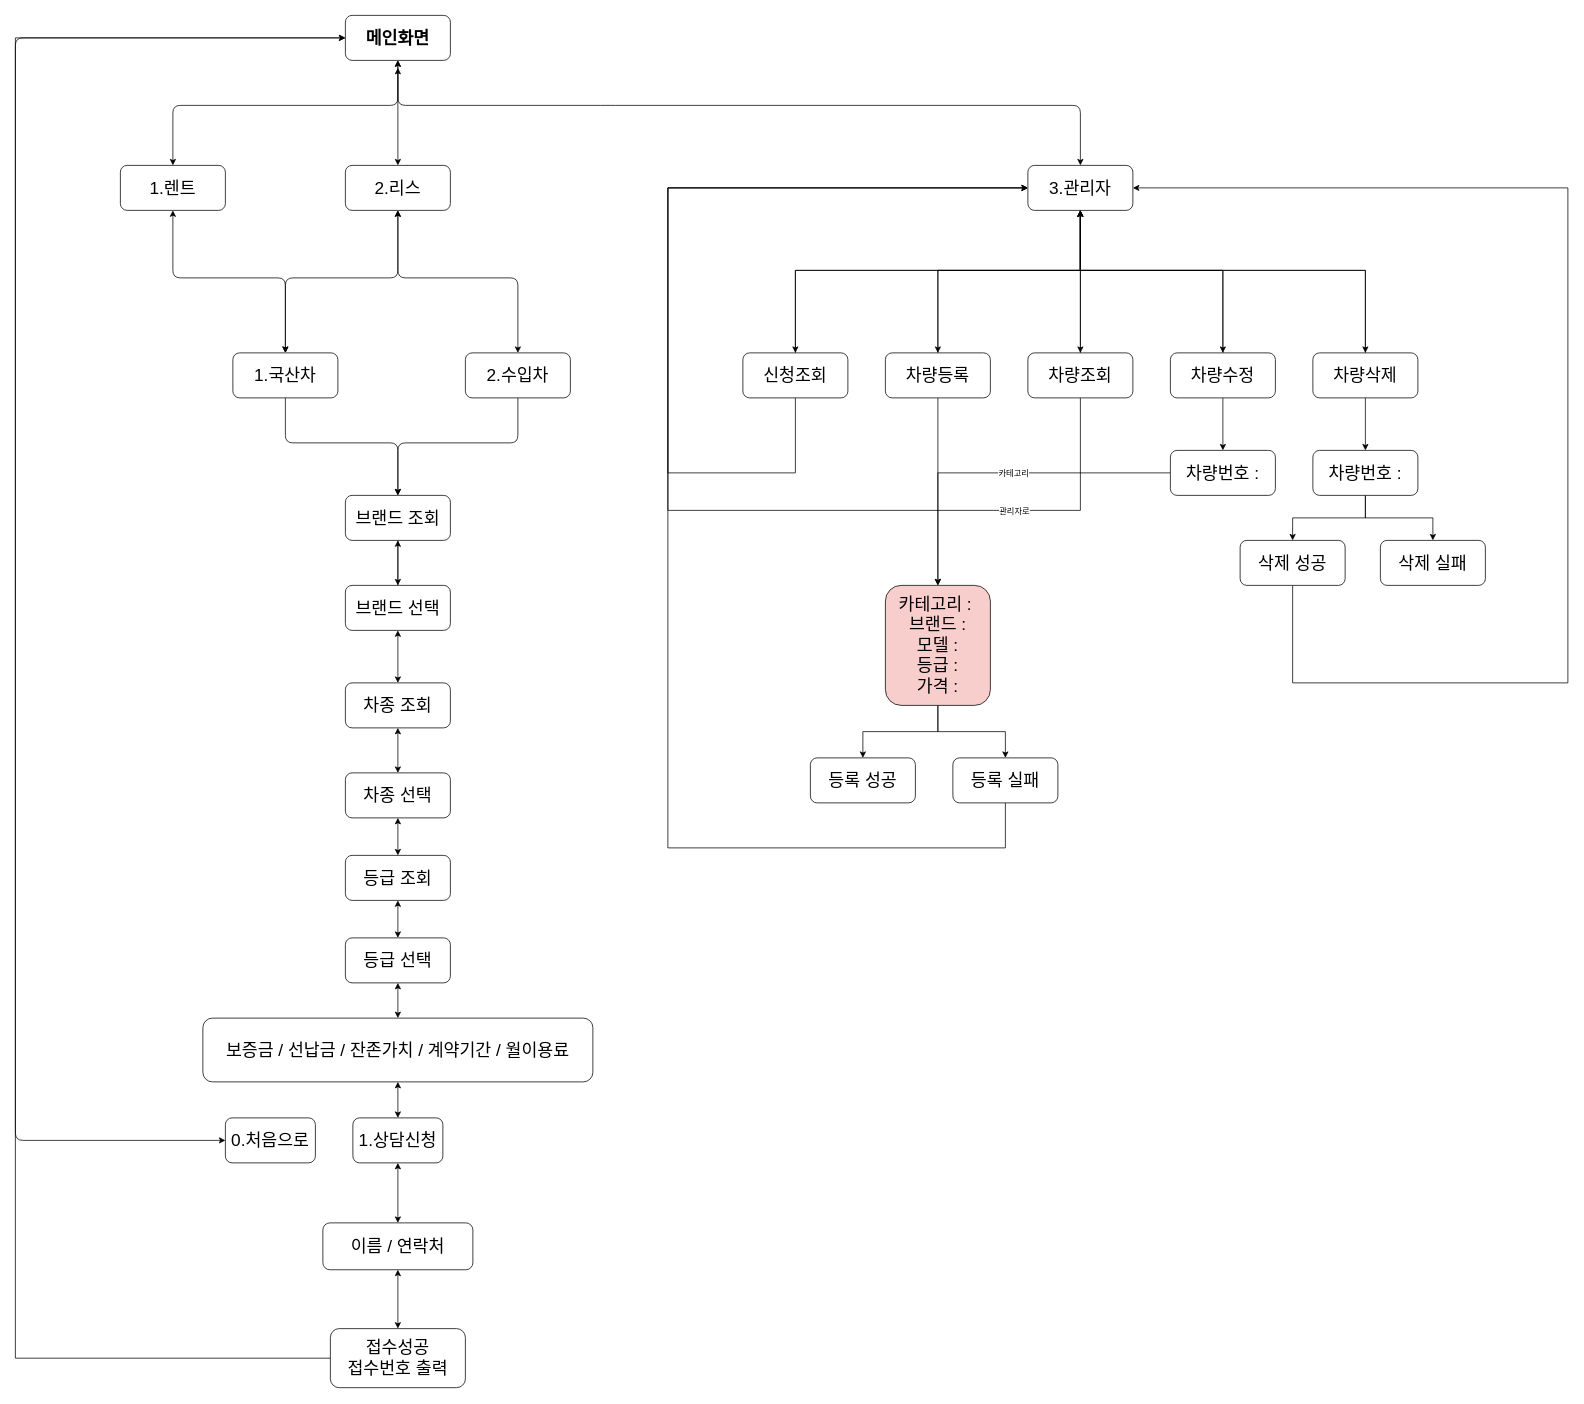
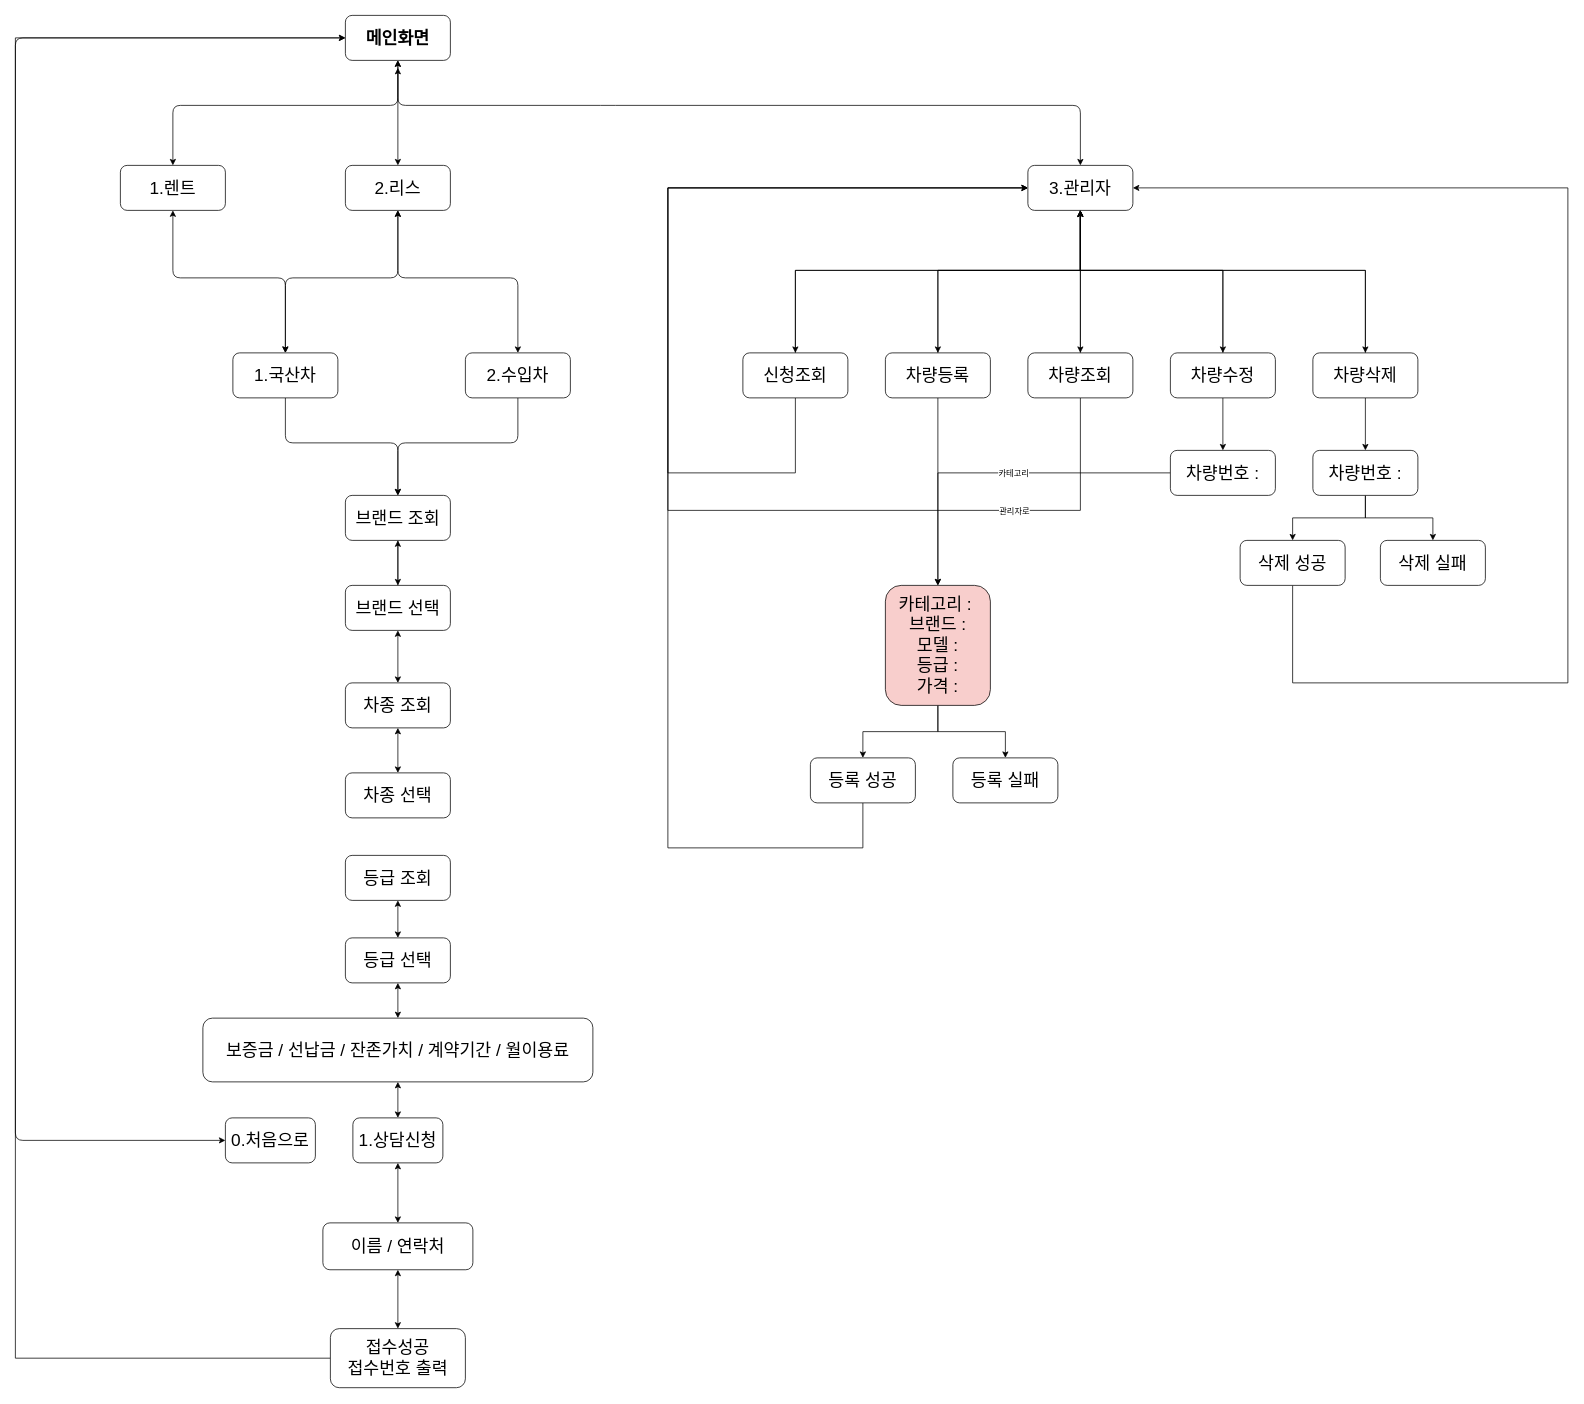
none -> (863, 824)
(957, 848) -> none
(398, 849) -> none
